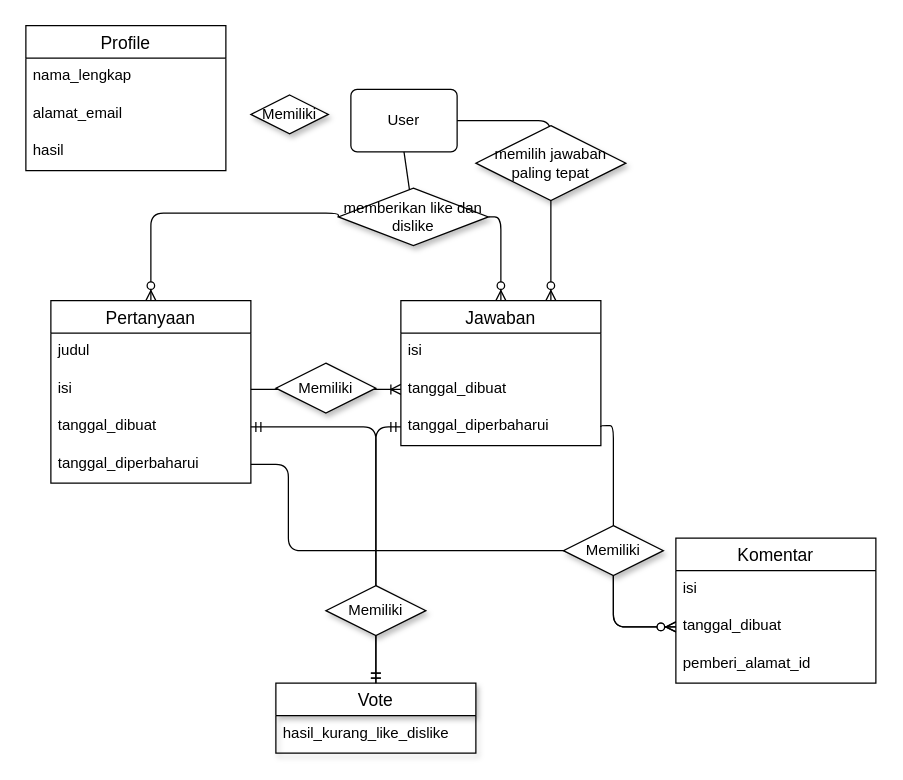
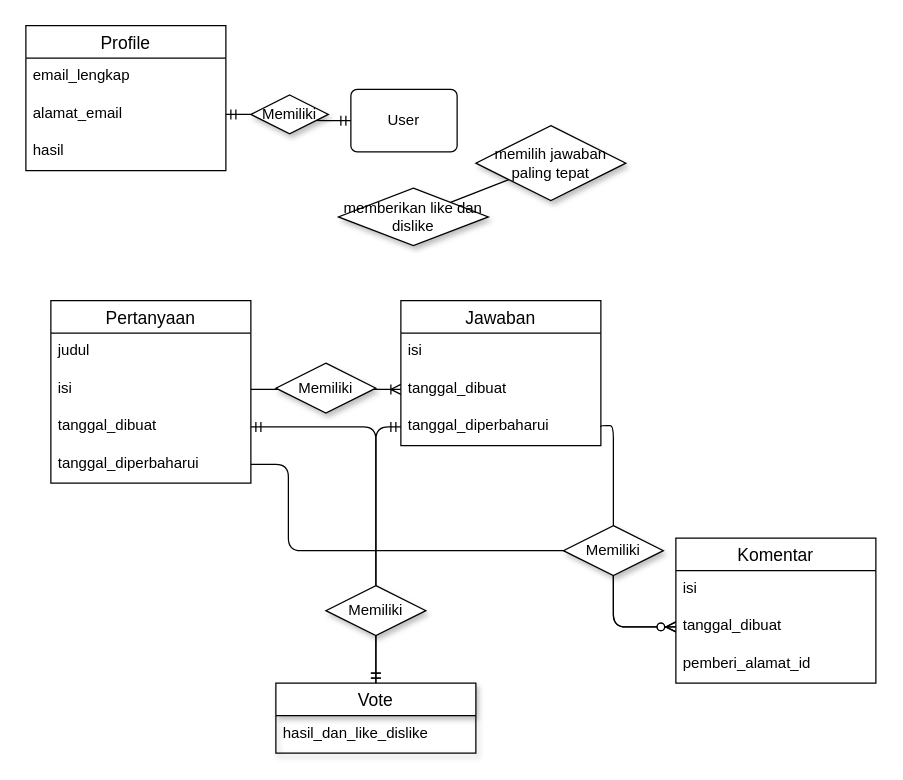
(81, 75) -> (81, 75)
none -> (334, 121)
(406, 171) -> (479, 191)
(206, 213) -> none
(551, 249) -> none
(501, 255) -> none
(374, 733) -> (361, 733)
